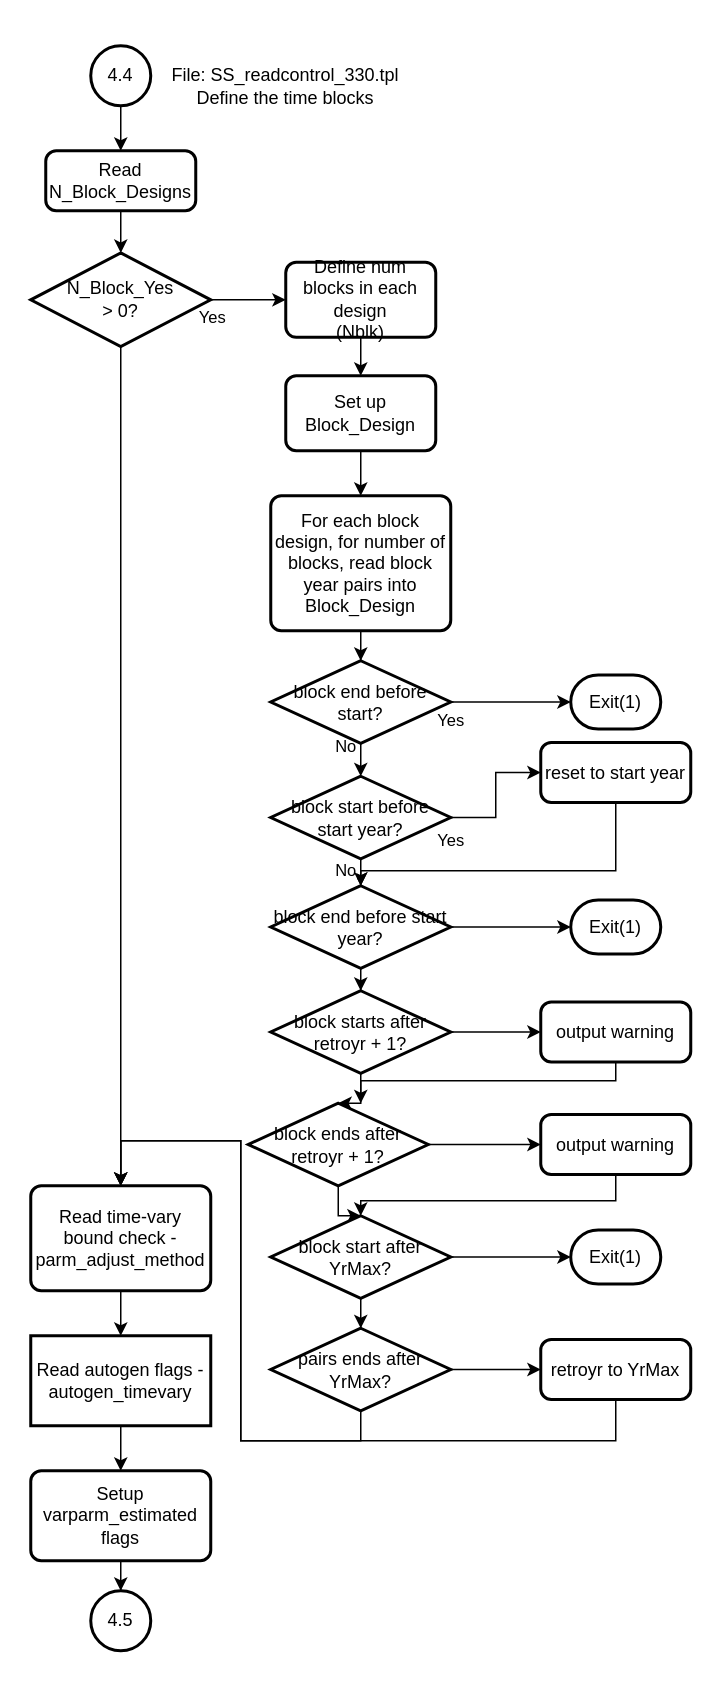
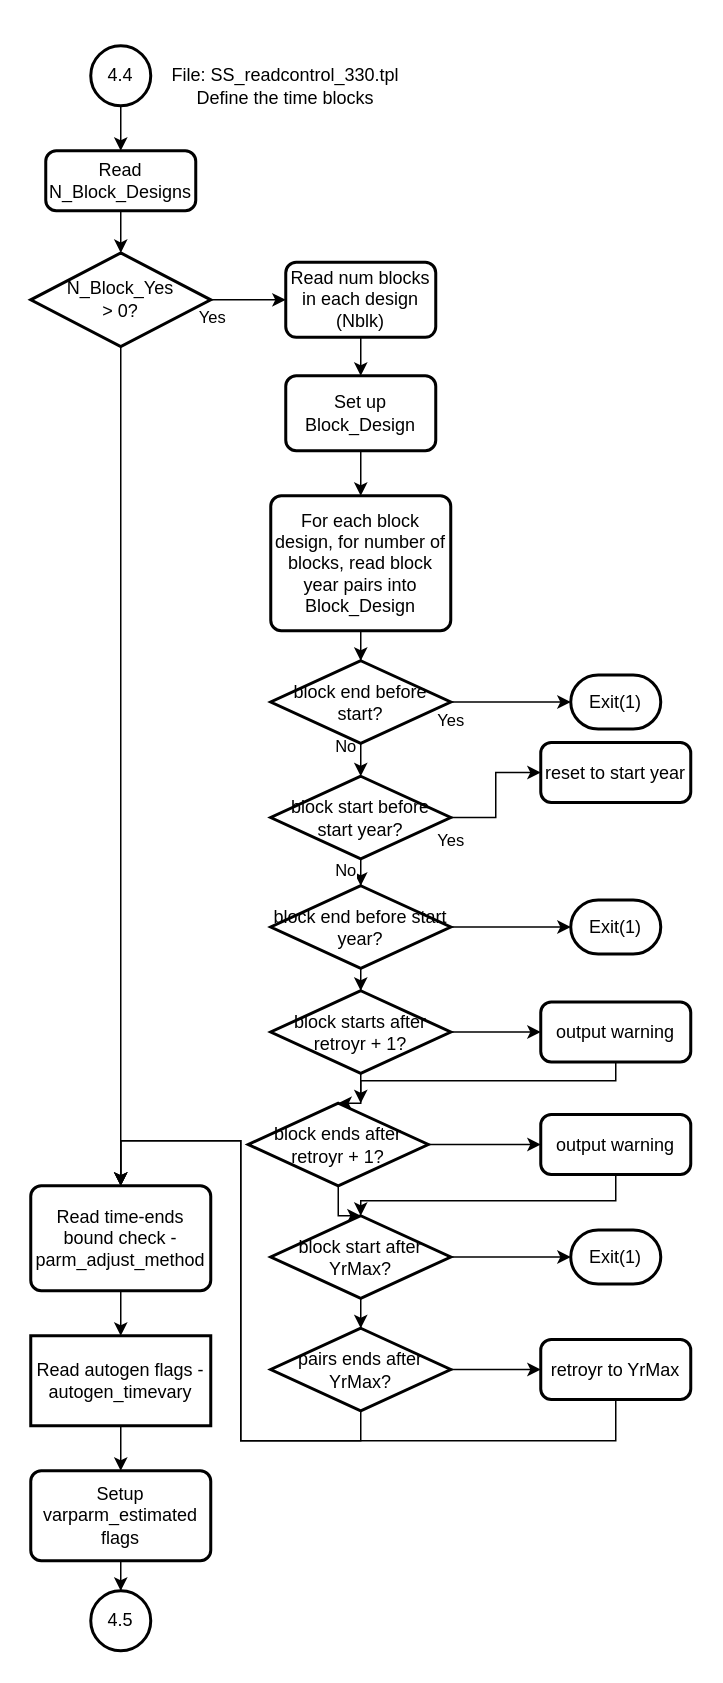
(361, 299) -> (361, 299)
(524, 871) -> none
(121, 1238) -> (121, 1238)
